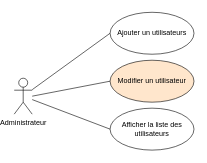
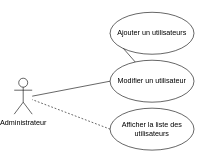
(72, 61) -> (129, 54)
(152, 81) -> (152, 81)
(71, 114) -> (71, 114)
